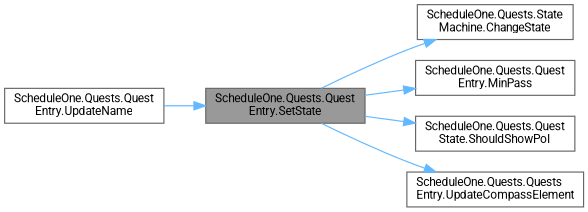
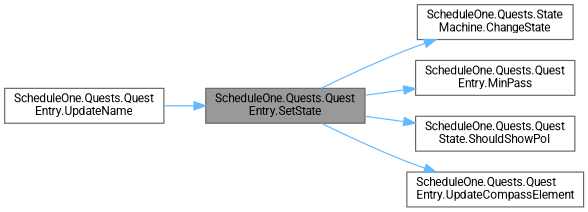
(495, 189) -> (495, 189)
